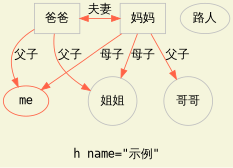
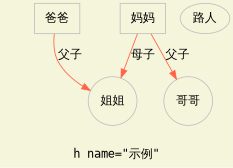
(100, 18) -> none
(26, 101) -> none
